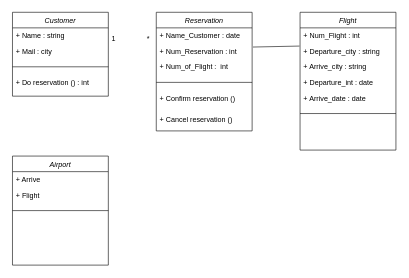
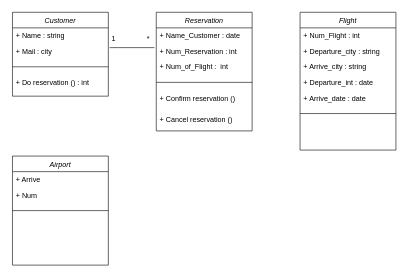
(275, 47) -> none
none -> (132, 48)
(29, 196) -> (25, 196)
